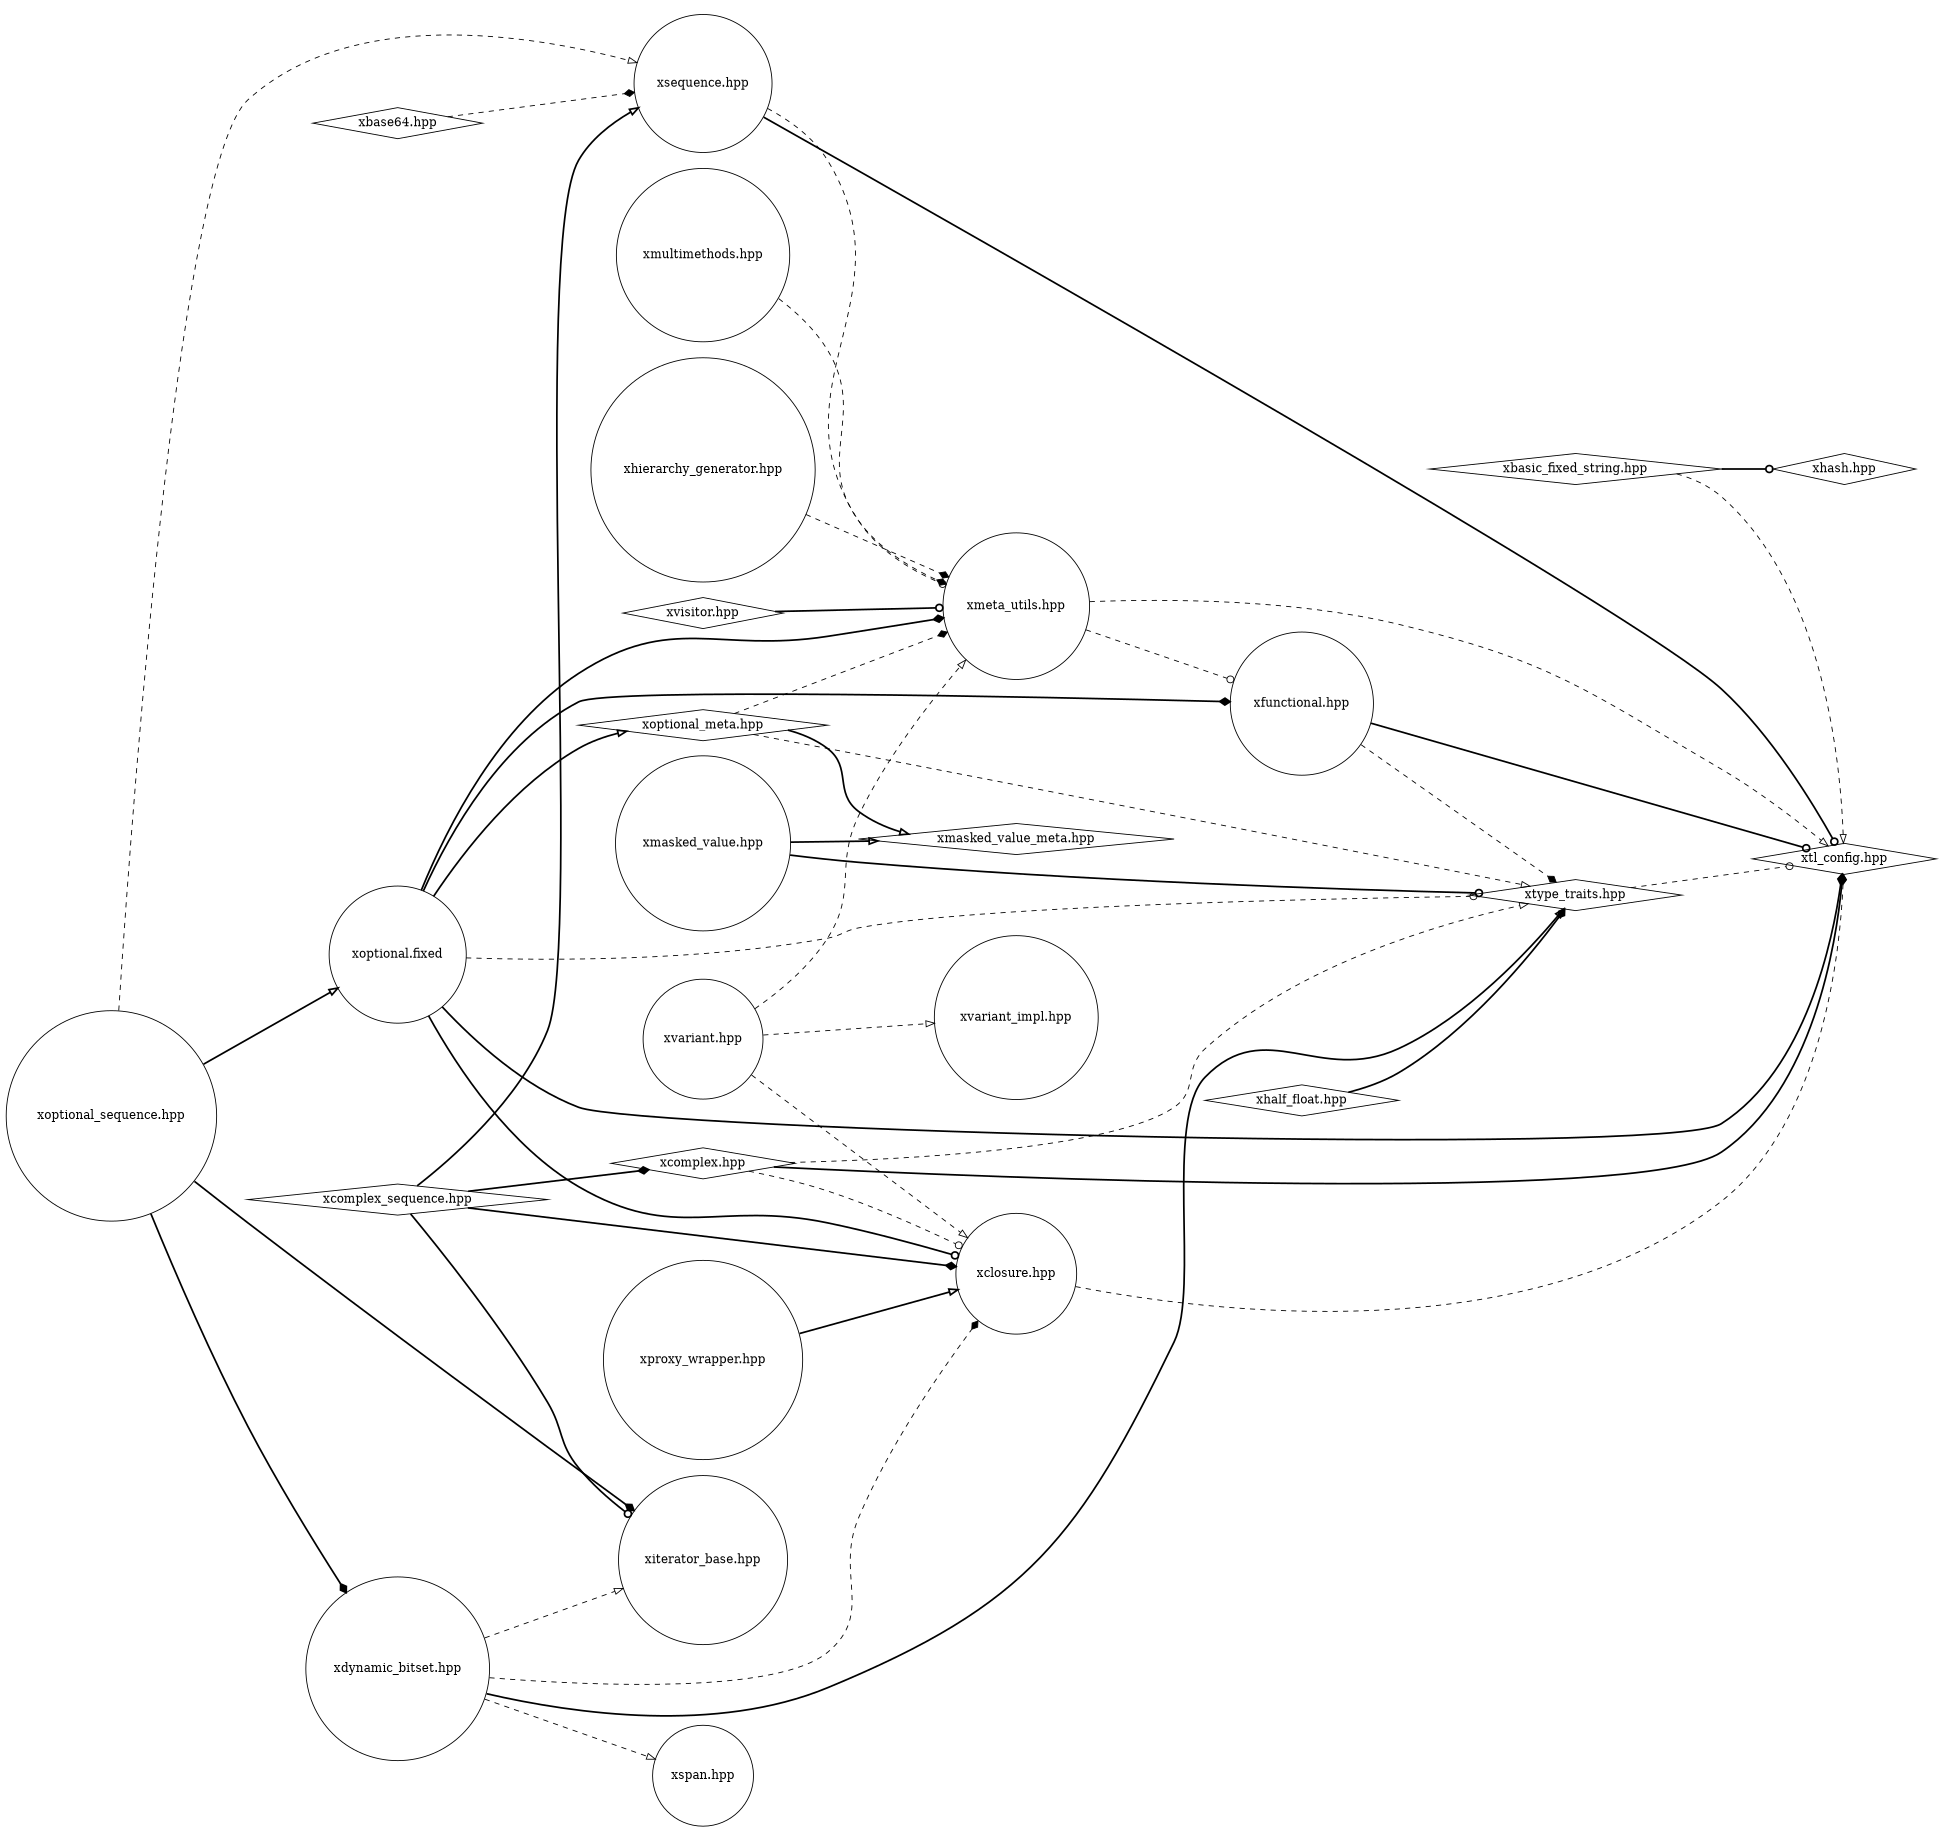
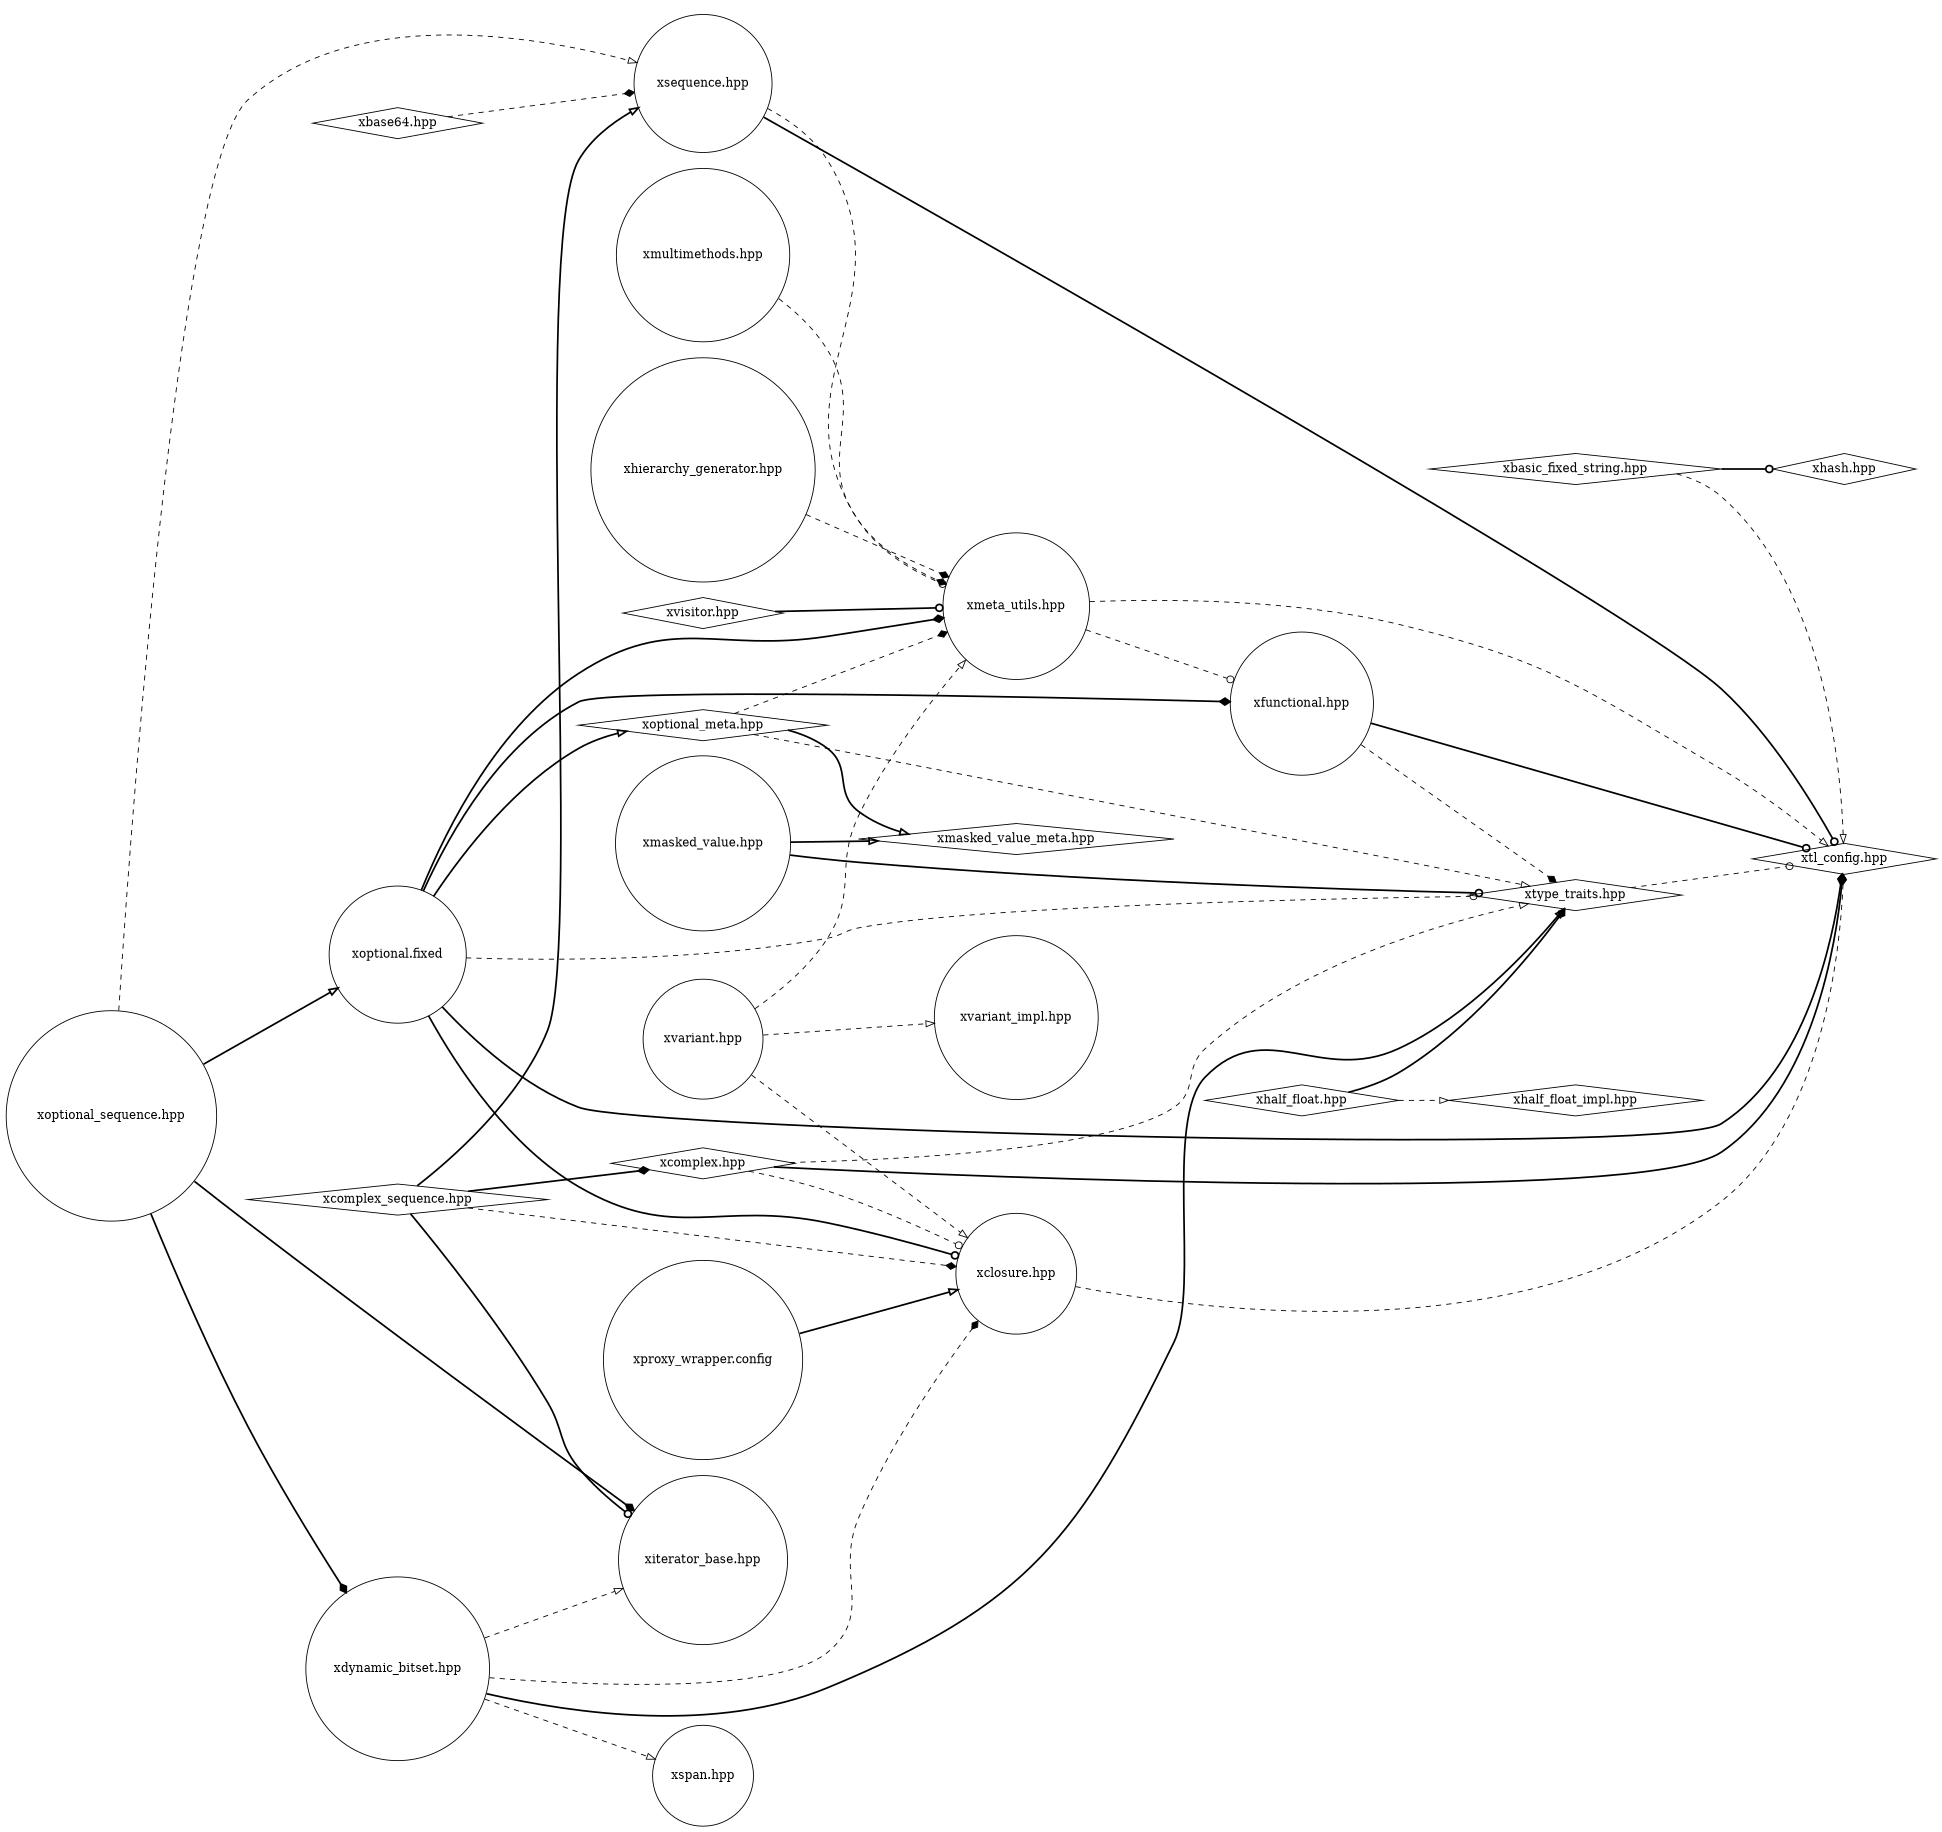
none -> (1576, 1100)
(707, 1237) -> (707, 1237)
(703, 1360) -> (703, 1360)
